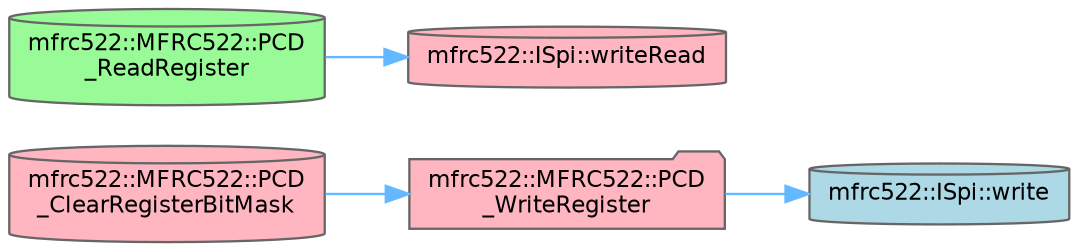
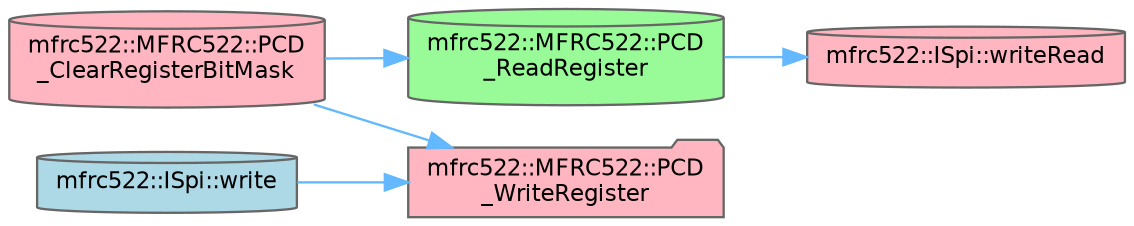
none -> (355, 58)
(755, 194) -> (341, 182)
